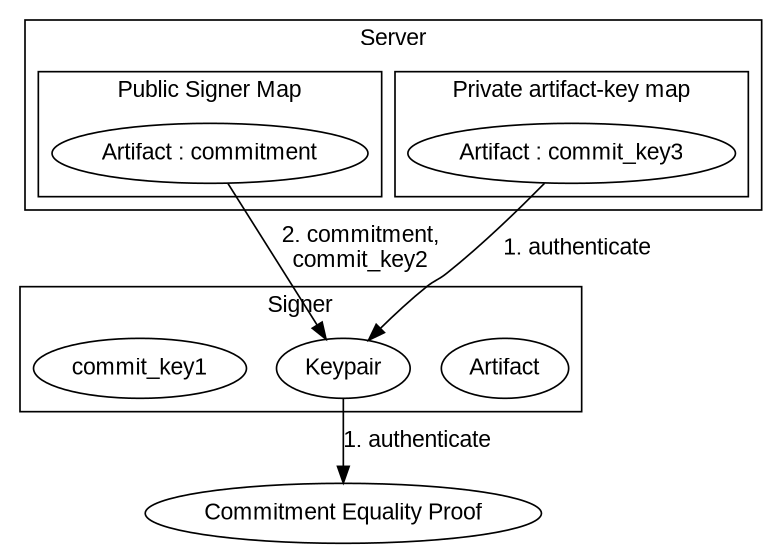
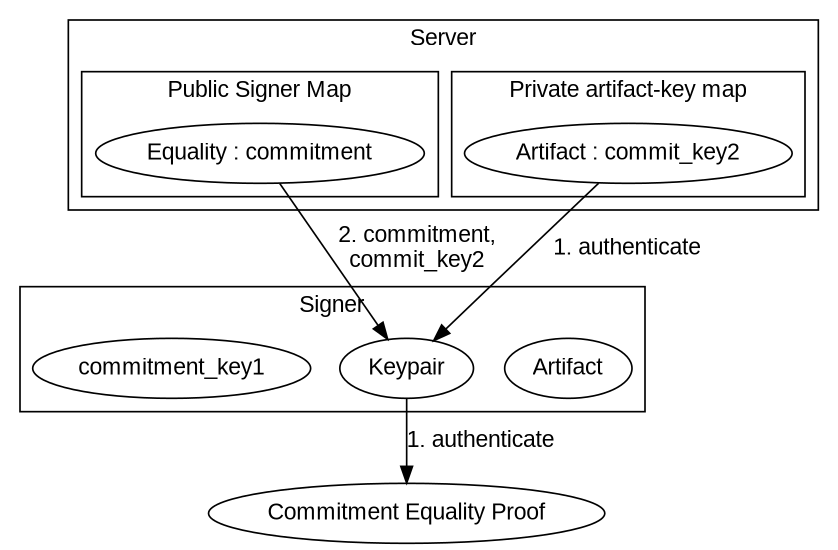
(210, 153) -> (260, 153)
(572, 153) -> (628, 153)
(140, 368) -> (172, 368)
